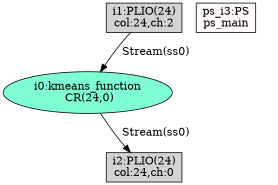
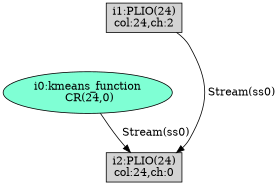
(226, 18) -> none
(117, 48) -> (204, 89)
